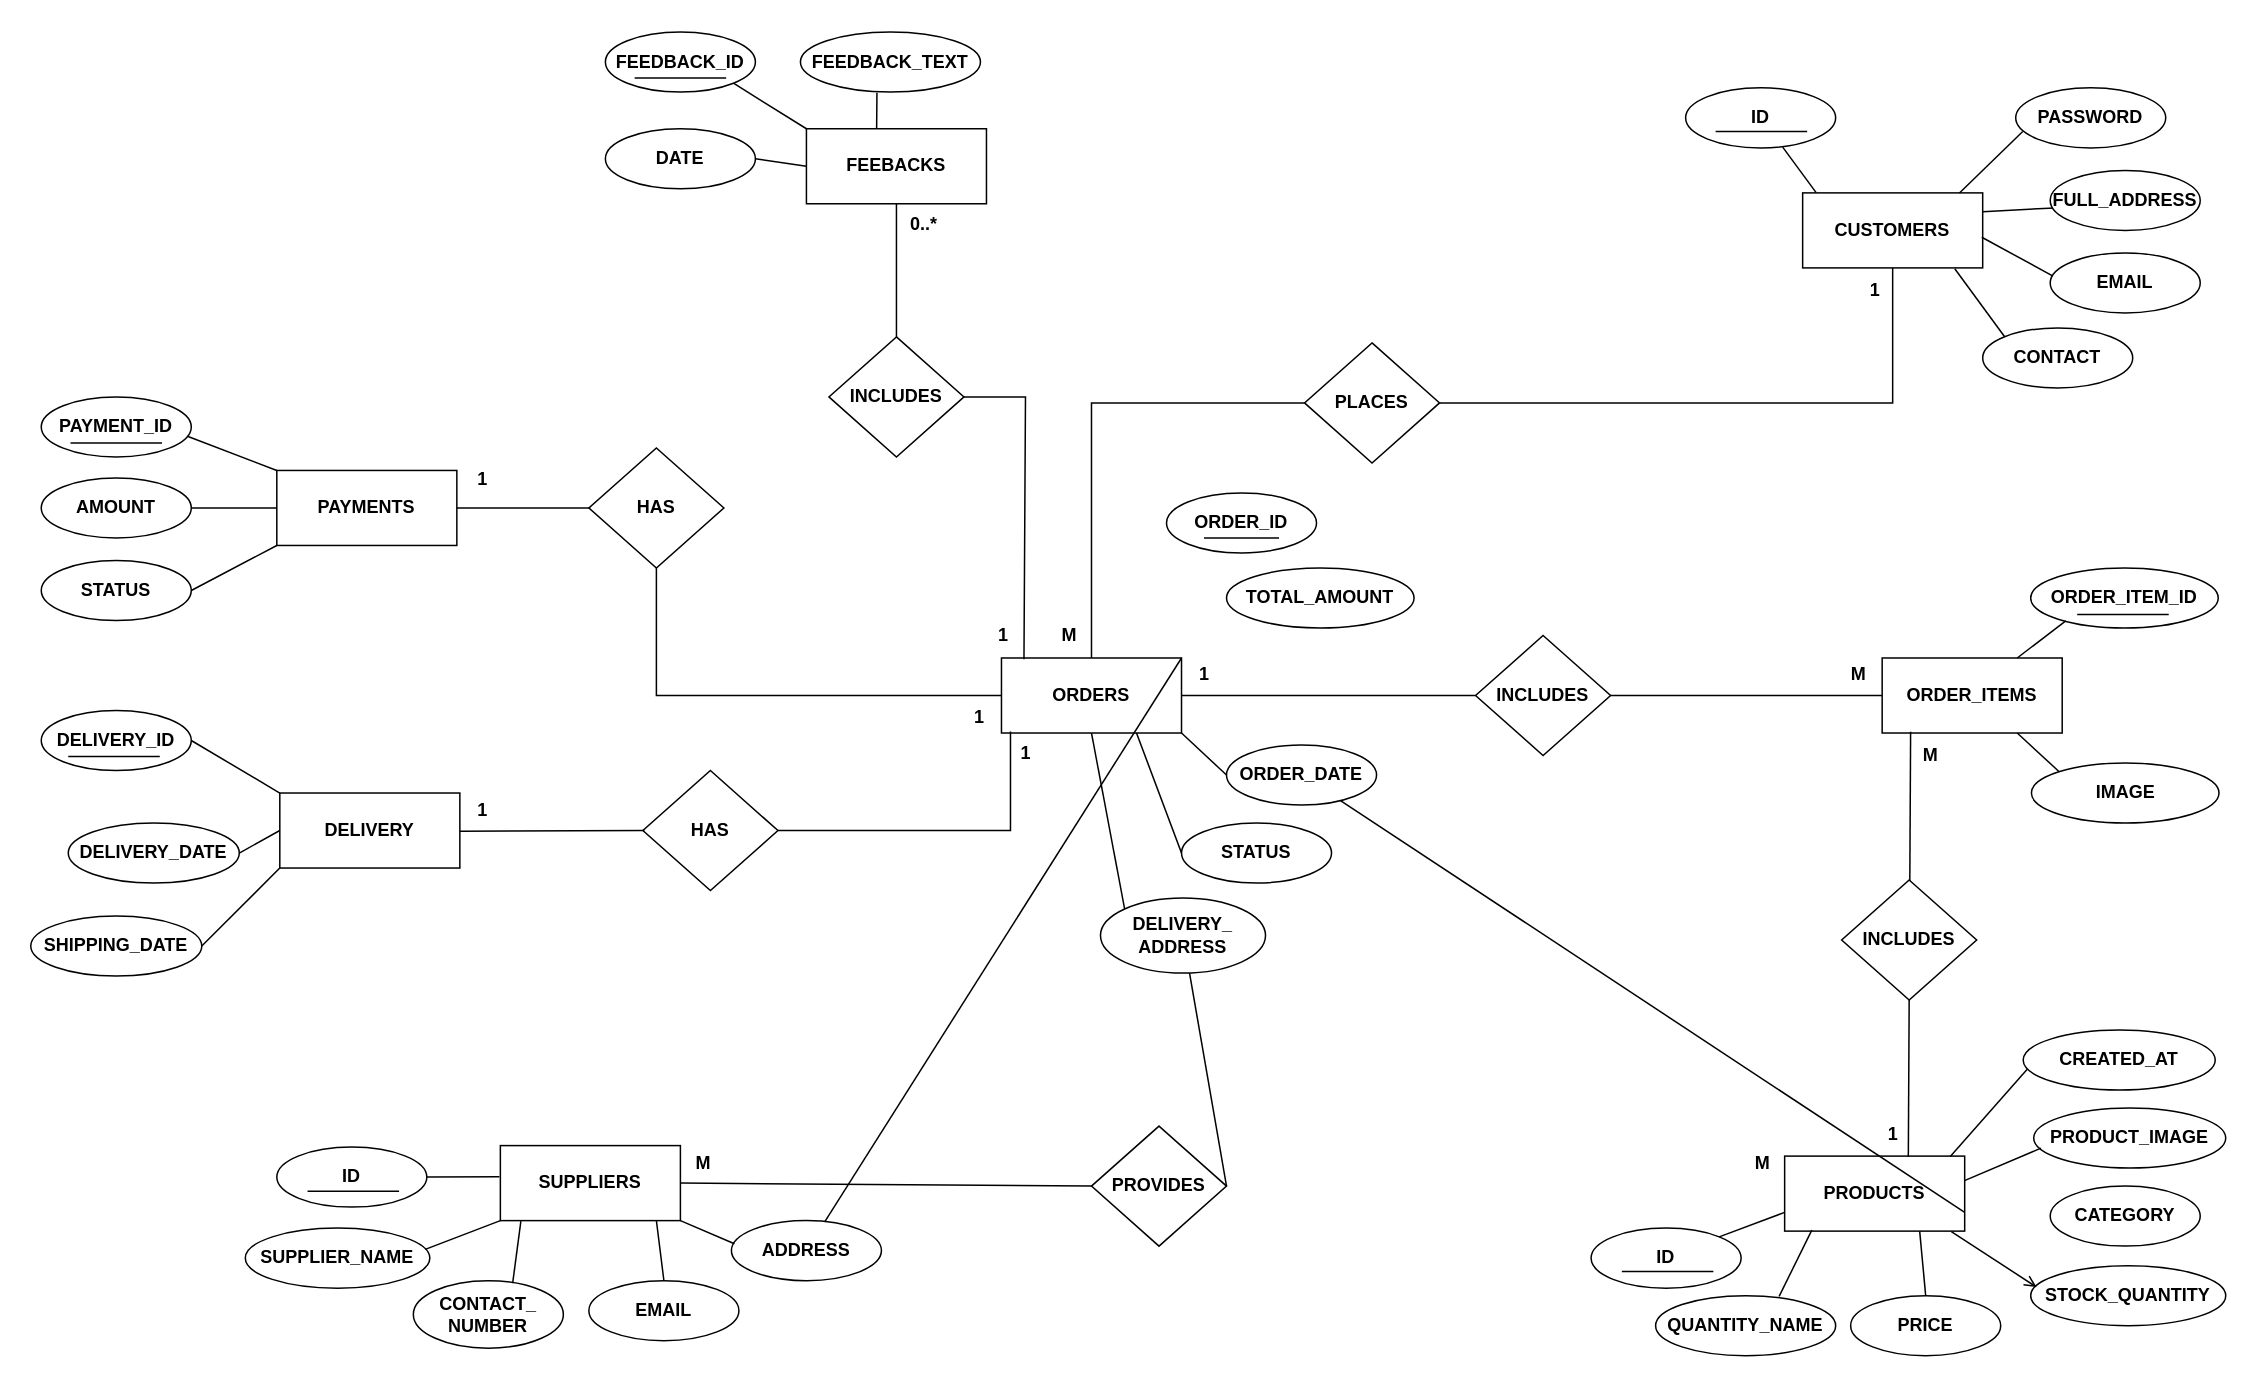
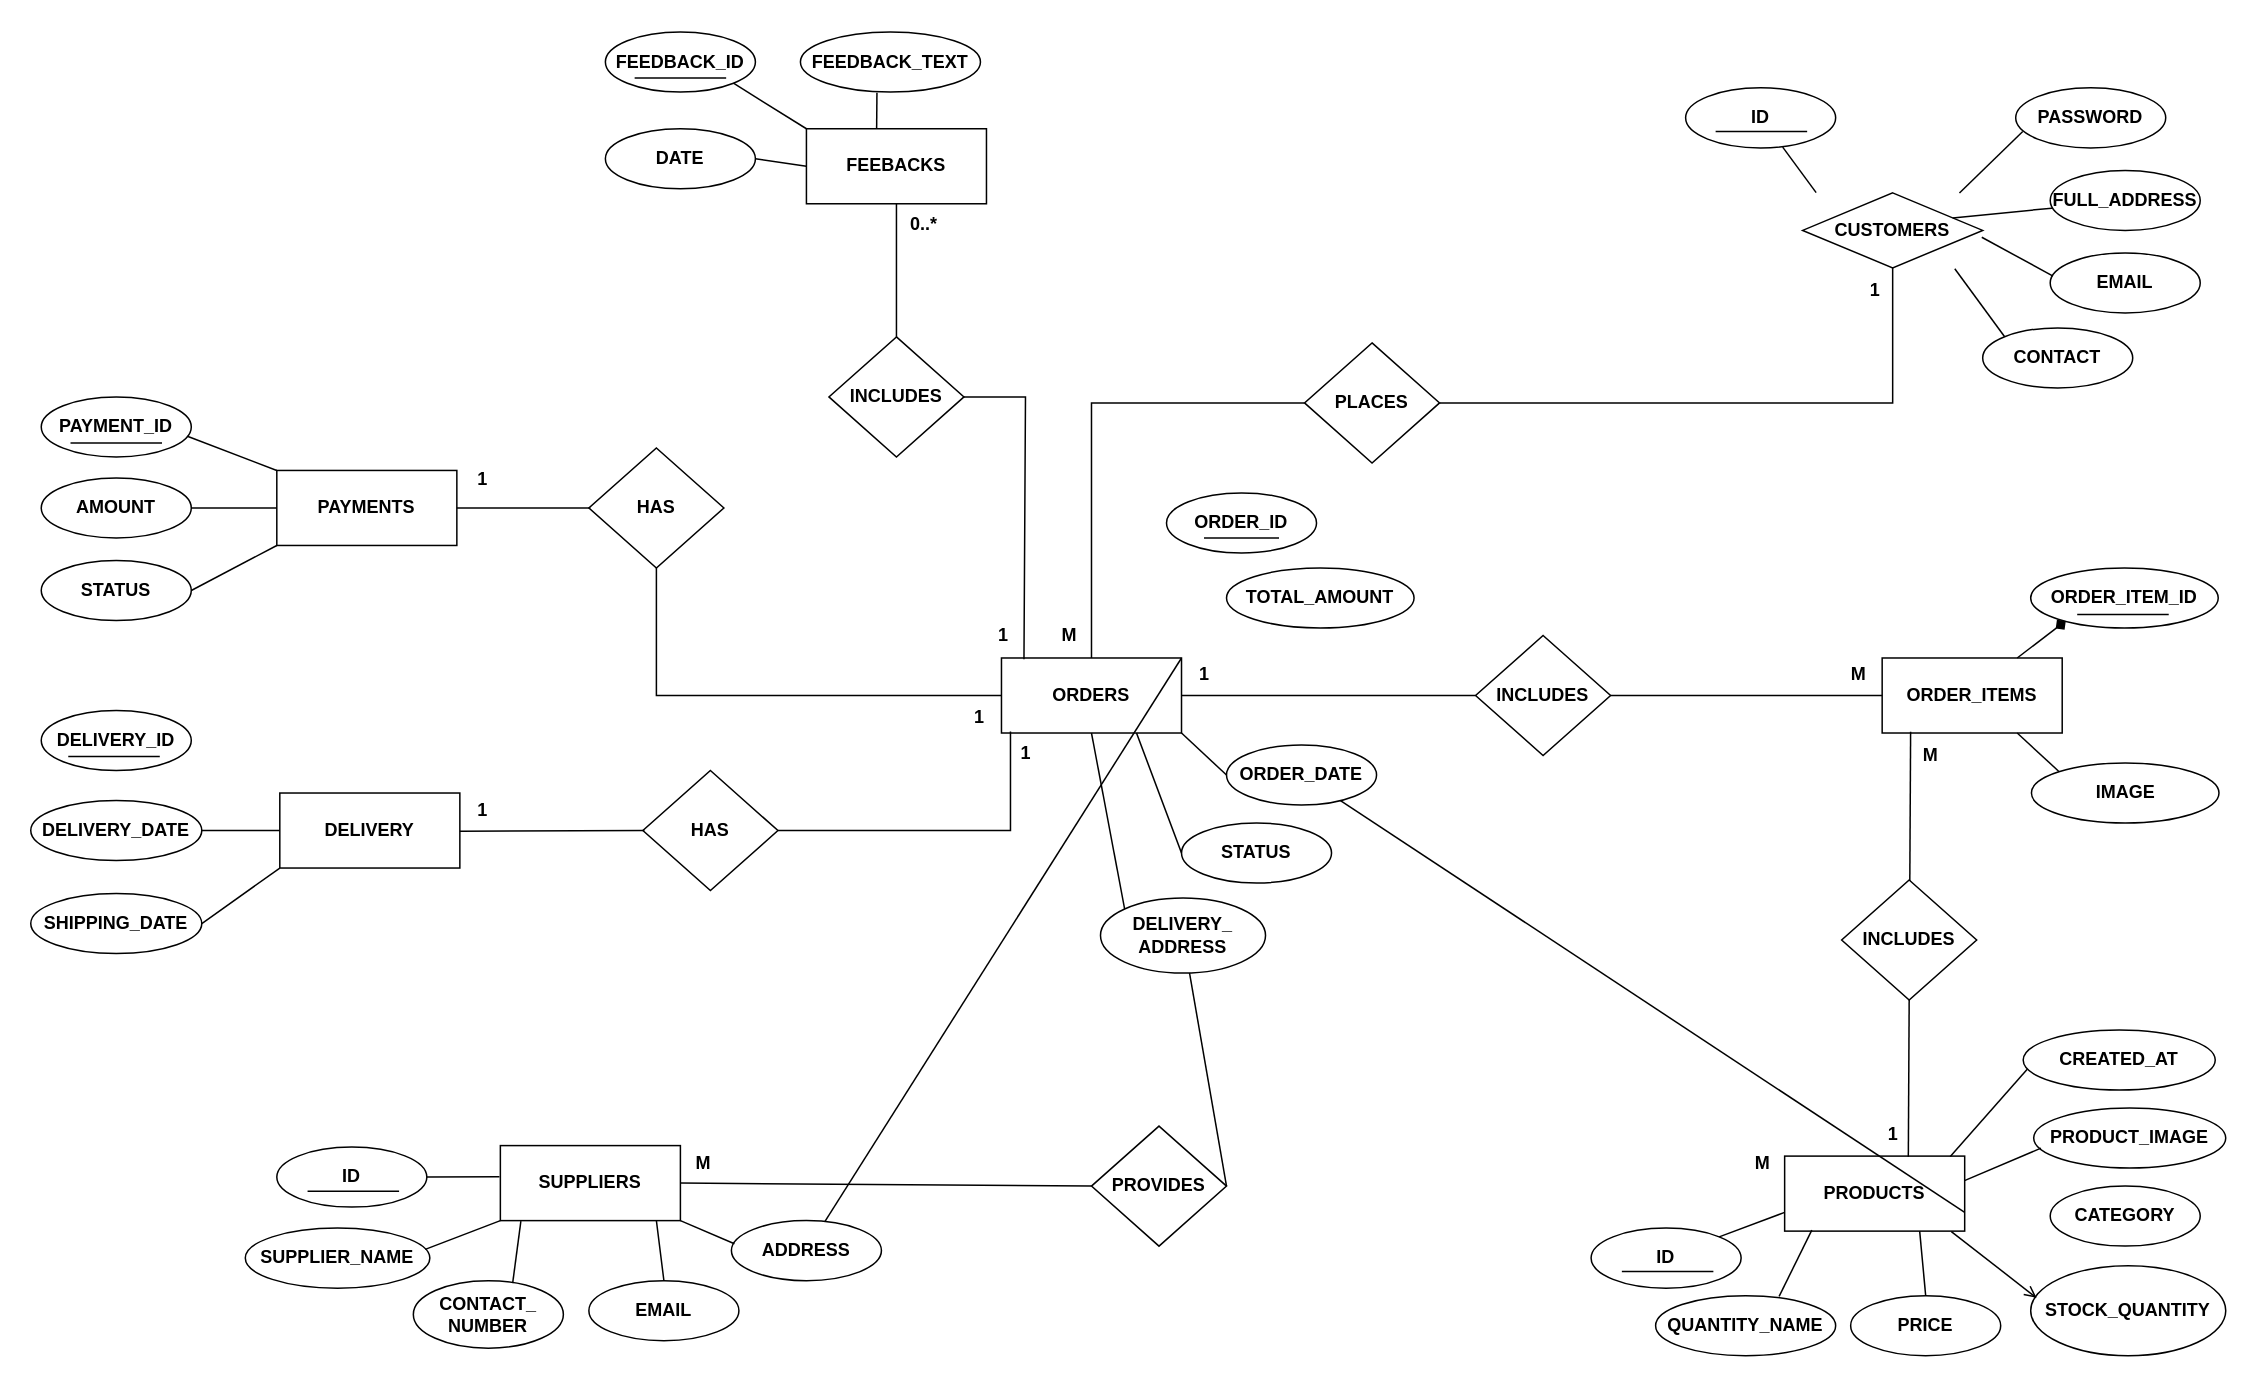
(1892, 230) -> (1892, 230)
(2060, 625) -> (2055, 628)
(236, 767) -> none
(154, 853) -> (116, 830)
(116, 946) -> (116, 923)
(2128, 1295) -> (2128, 1310)
